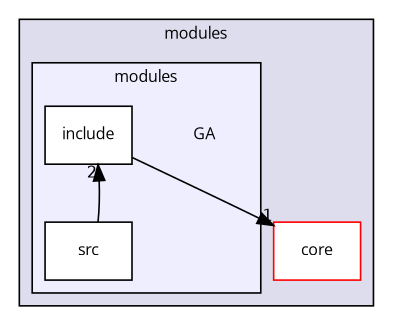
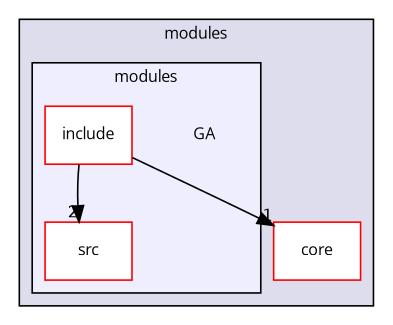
(89, 135) -> (89, 135)
(99, 201) -> (78, 185)
(89, 251) -> (89, 251)
